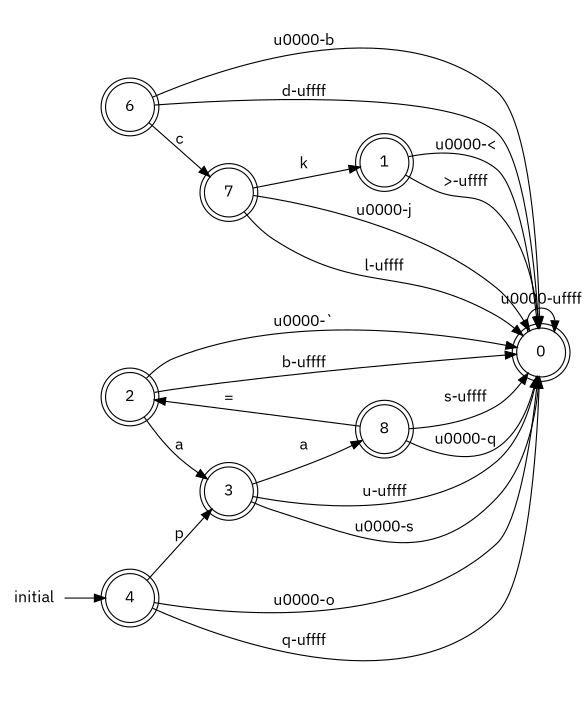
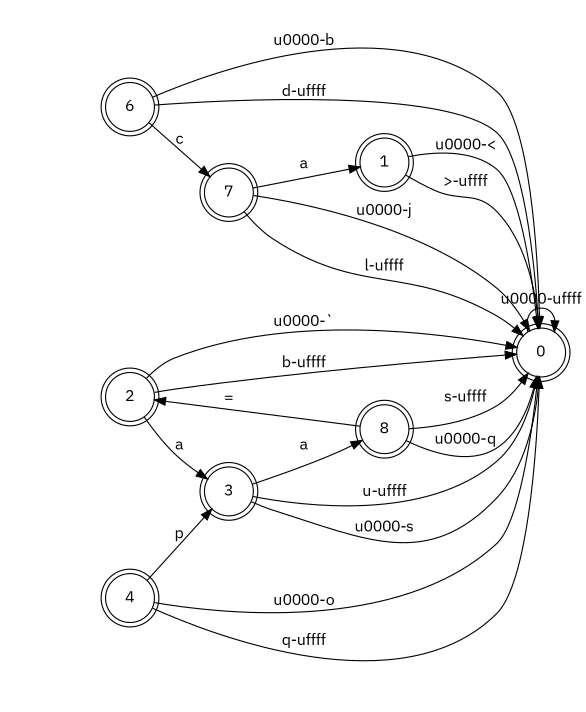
(304, 164) -> (304, 164)
(34, 598) -> none
